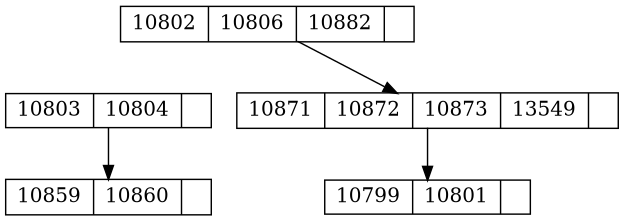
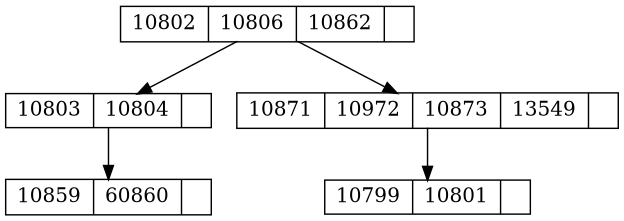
(340, 23) -> (340, 23)
none -> (194, 64)
(369, 110) -> (369, 110)
(138, 196) -> (138, 196)
